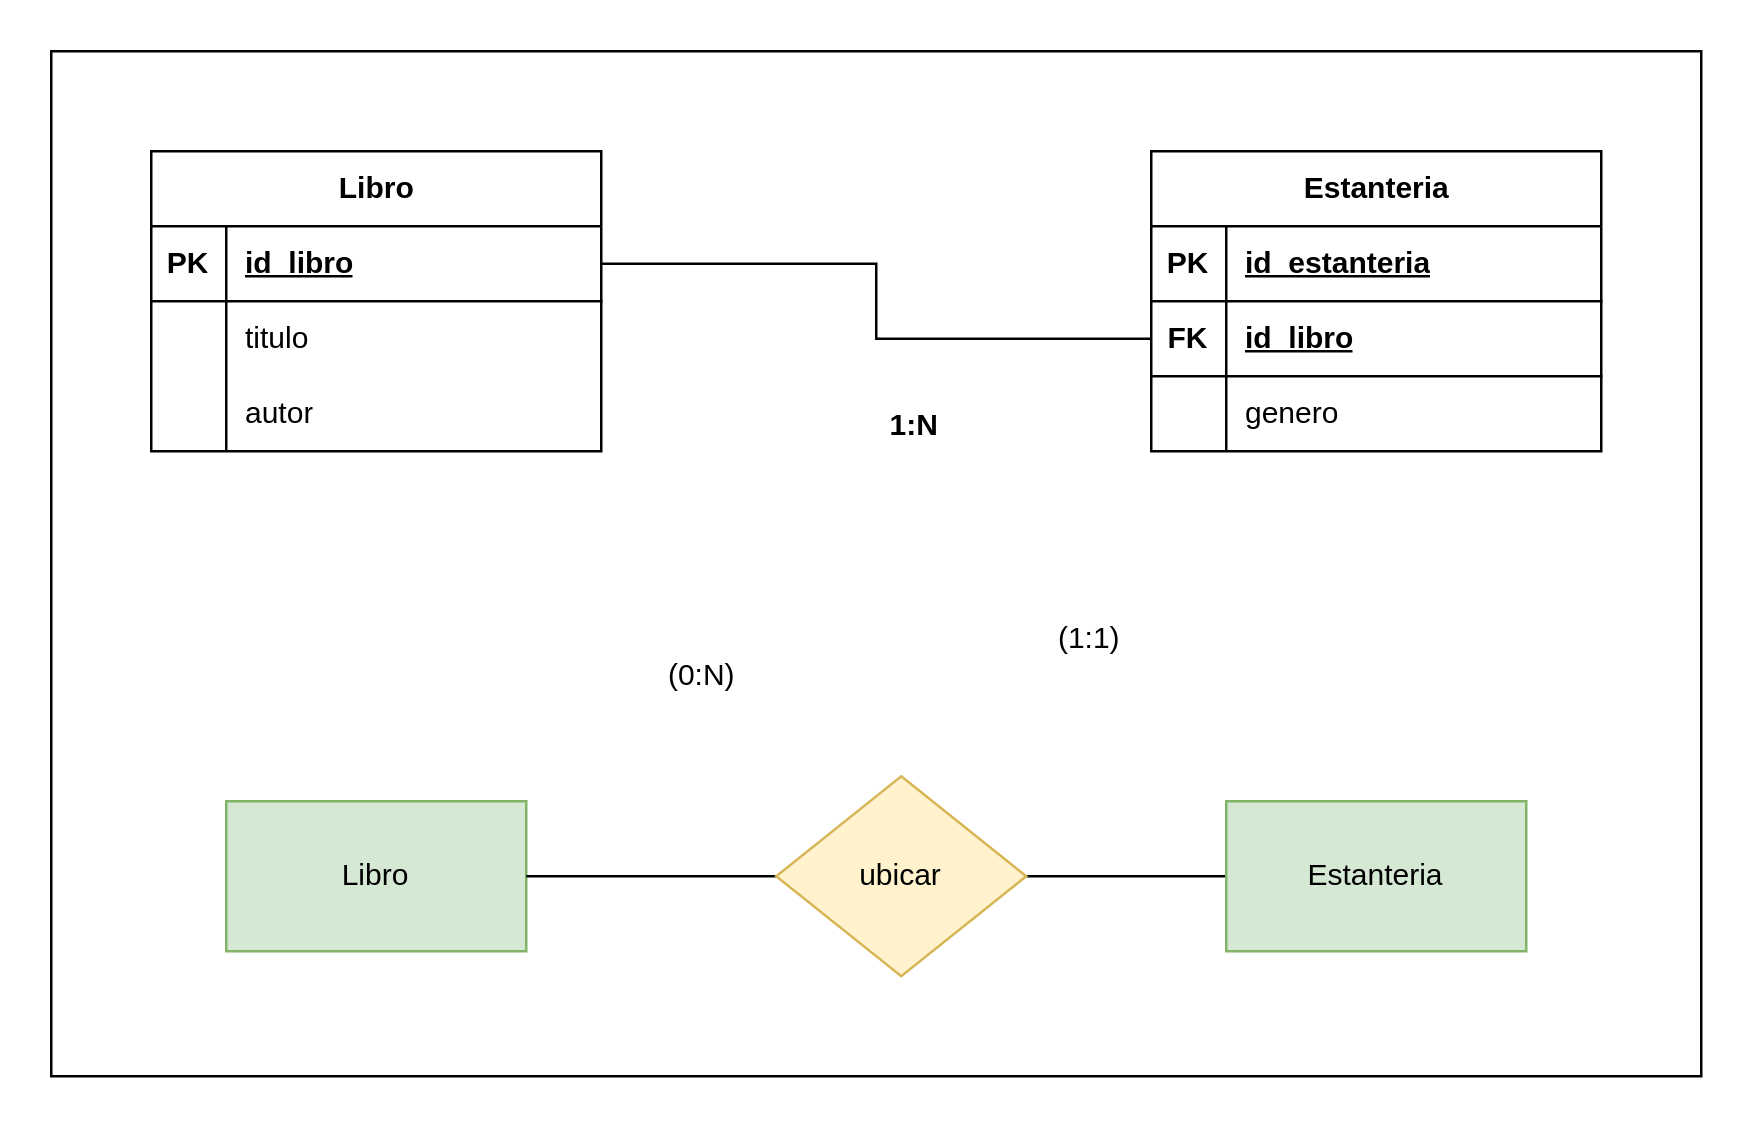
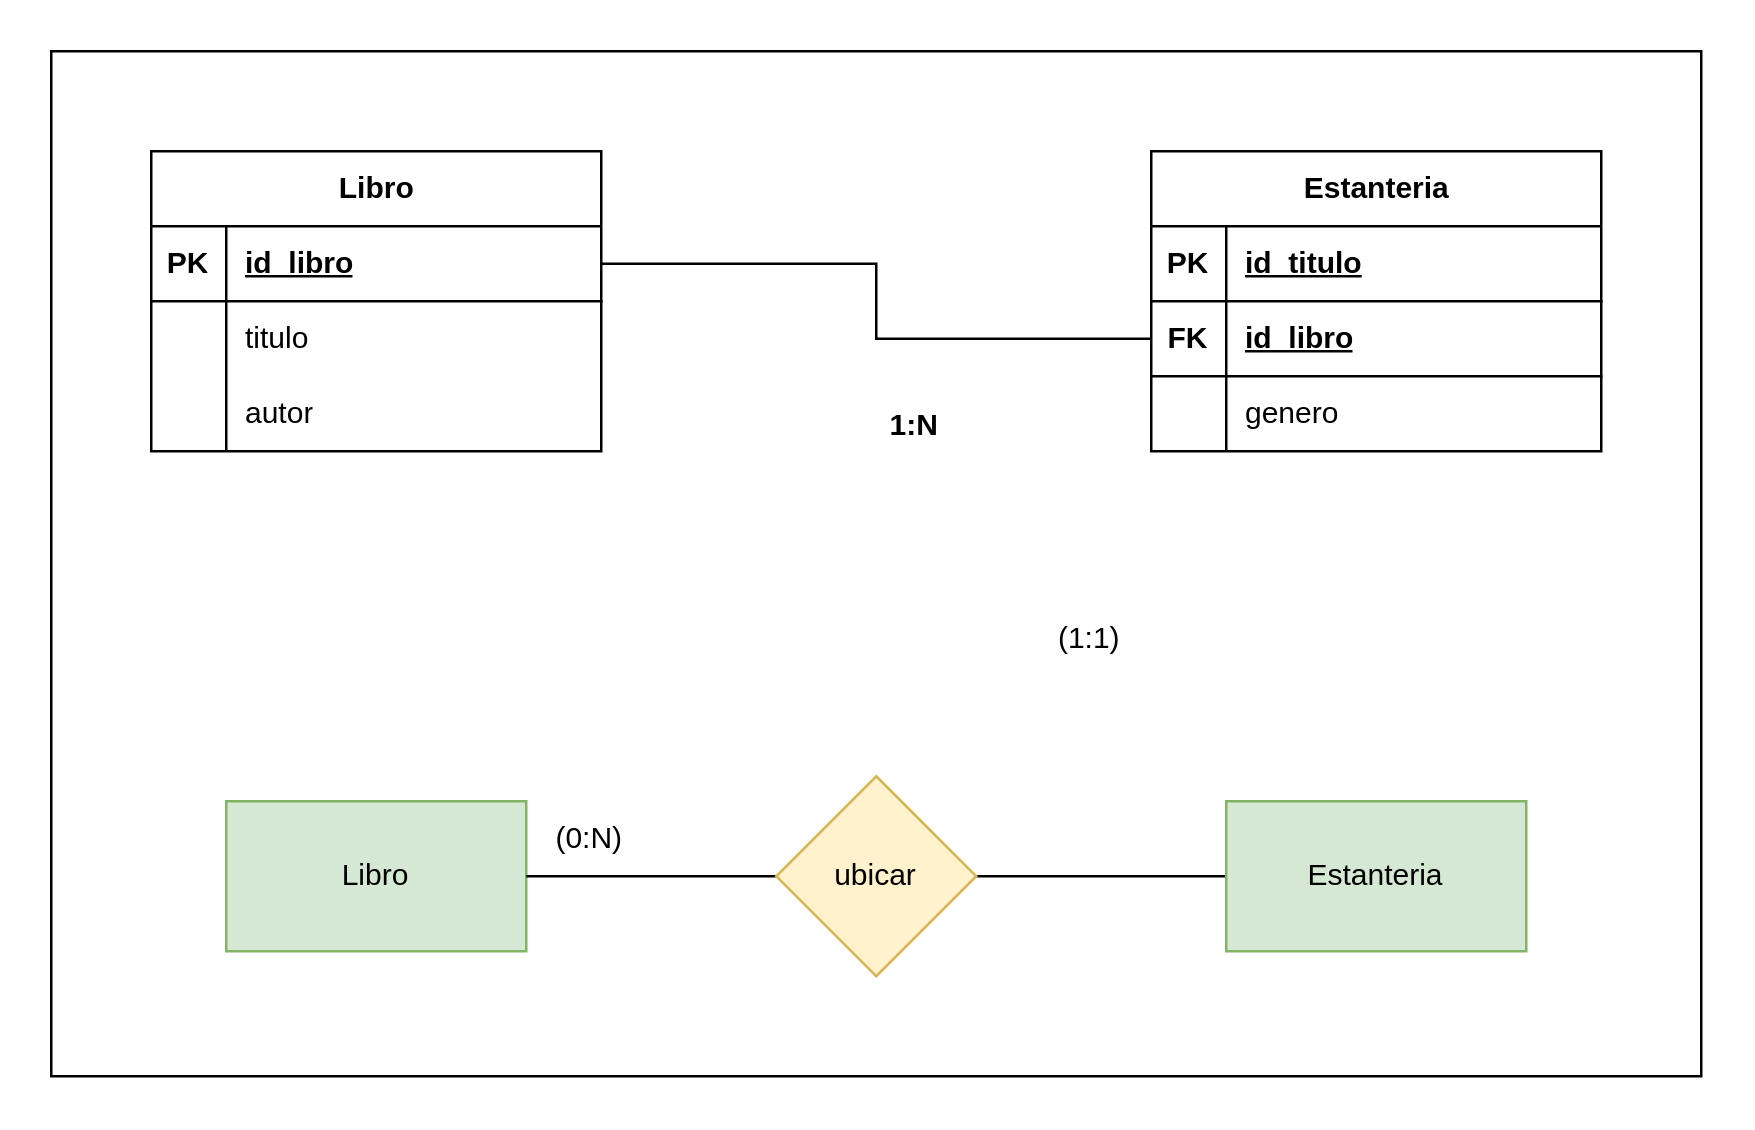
(1348, 264) -> (1310, 264)
(701, 676) -> (589, 839)
(901, 876) -> (876, 876)
